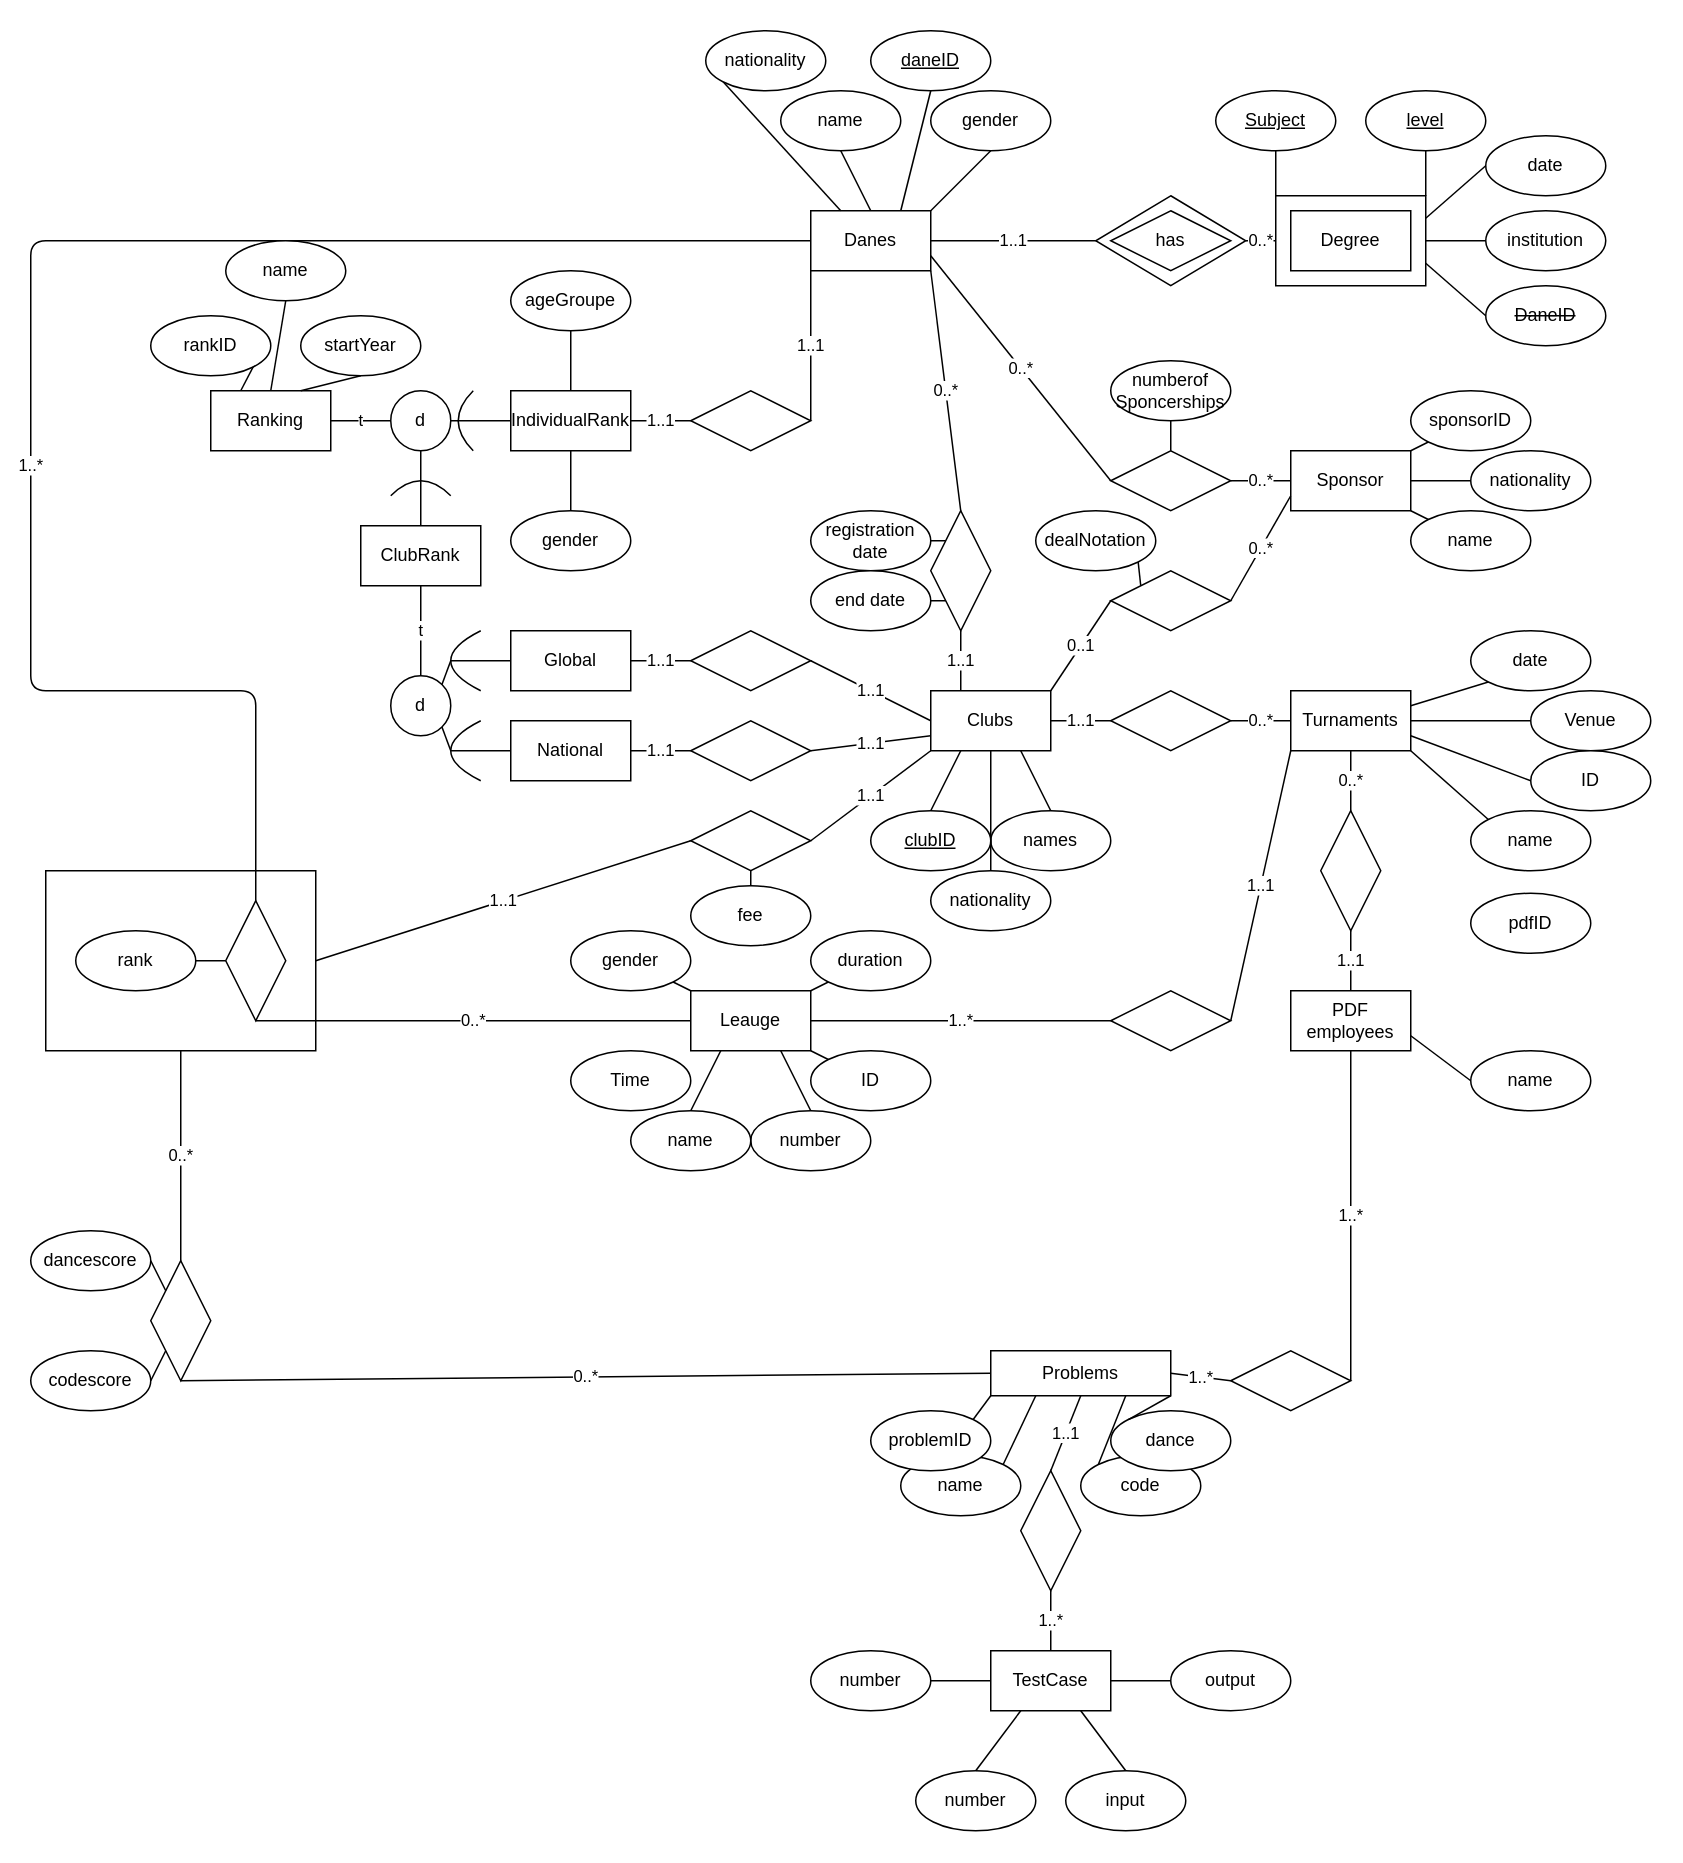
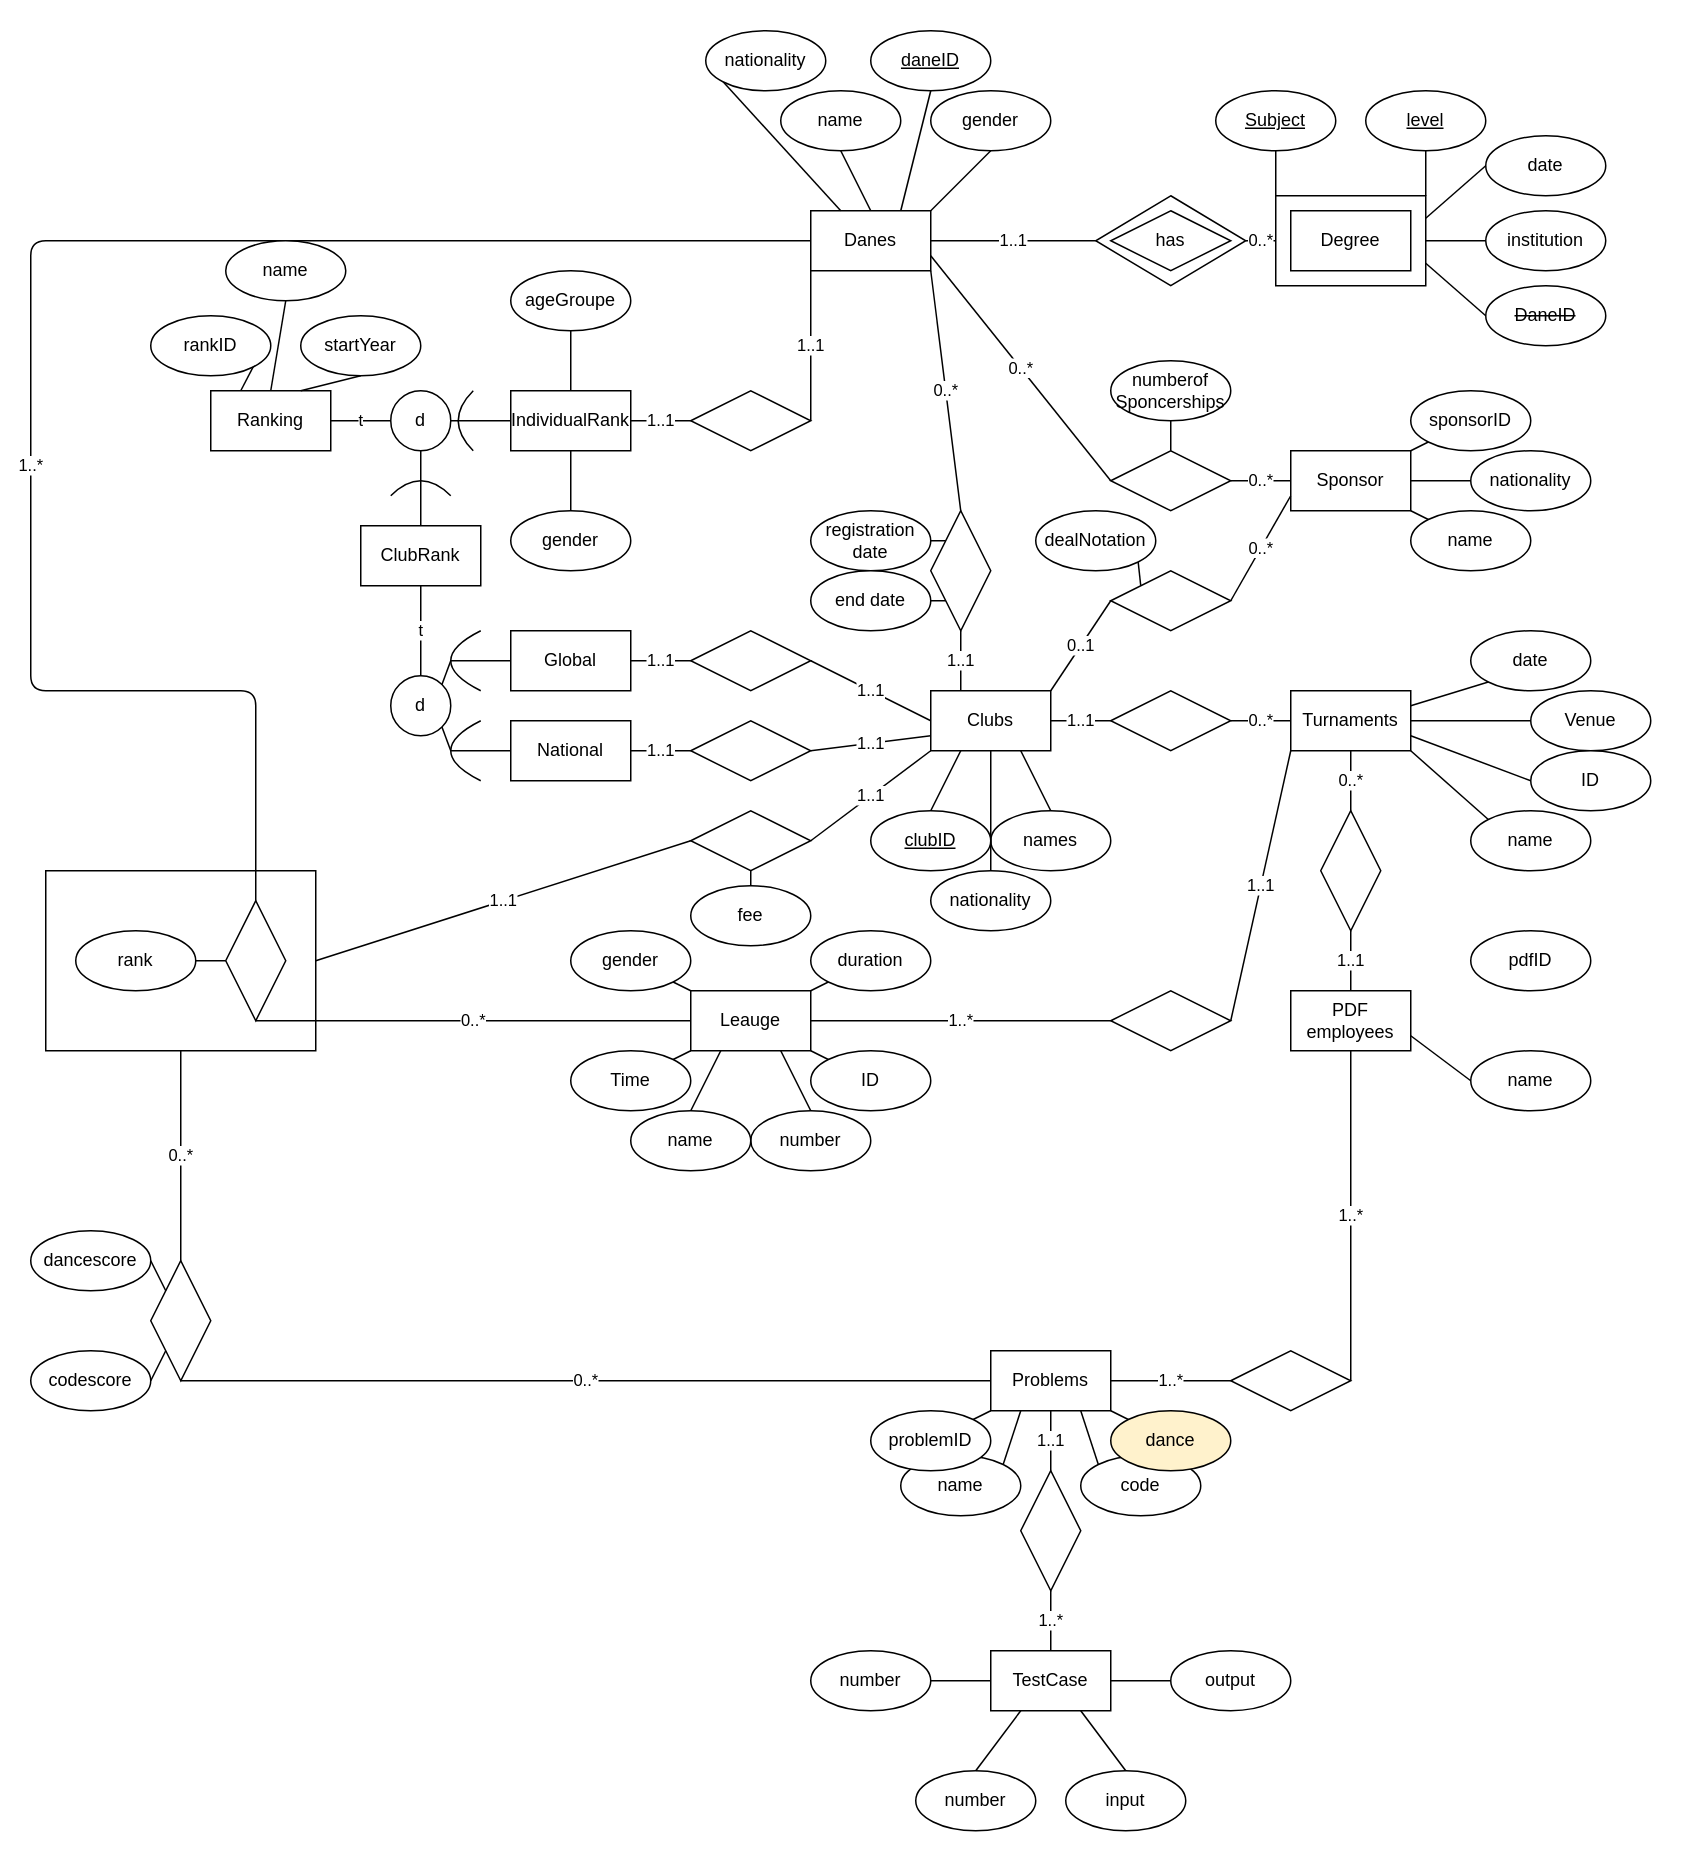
(1531, 923) -> (1531, 961)
none -> (681, 1055)
(1081, 1373) -> (1051, 1381)
(1171, 1441) -> (1171, 1441)
